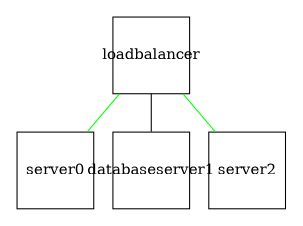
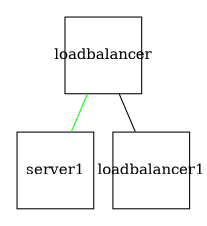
(55, 170) -> (55, 170)
(151, 170) -> (151, 170)
(247, 170) -> none
